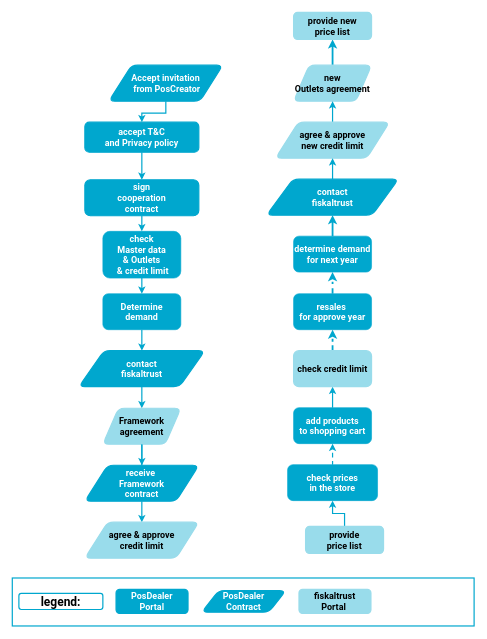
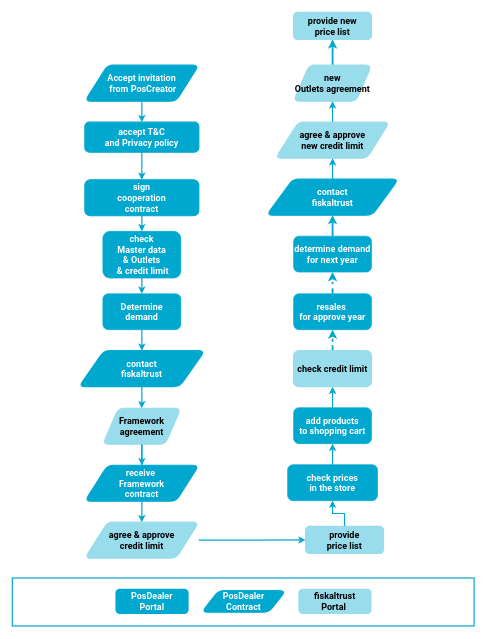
(166, 83) -> (142, 83)
(333, 453) -> (333, 453)
none -> (249, 540)
(61, 602) -> none
